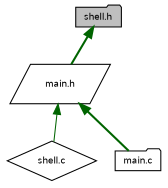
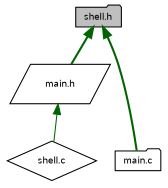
(108, 131) -> (126, 93)
